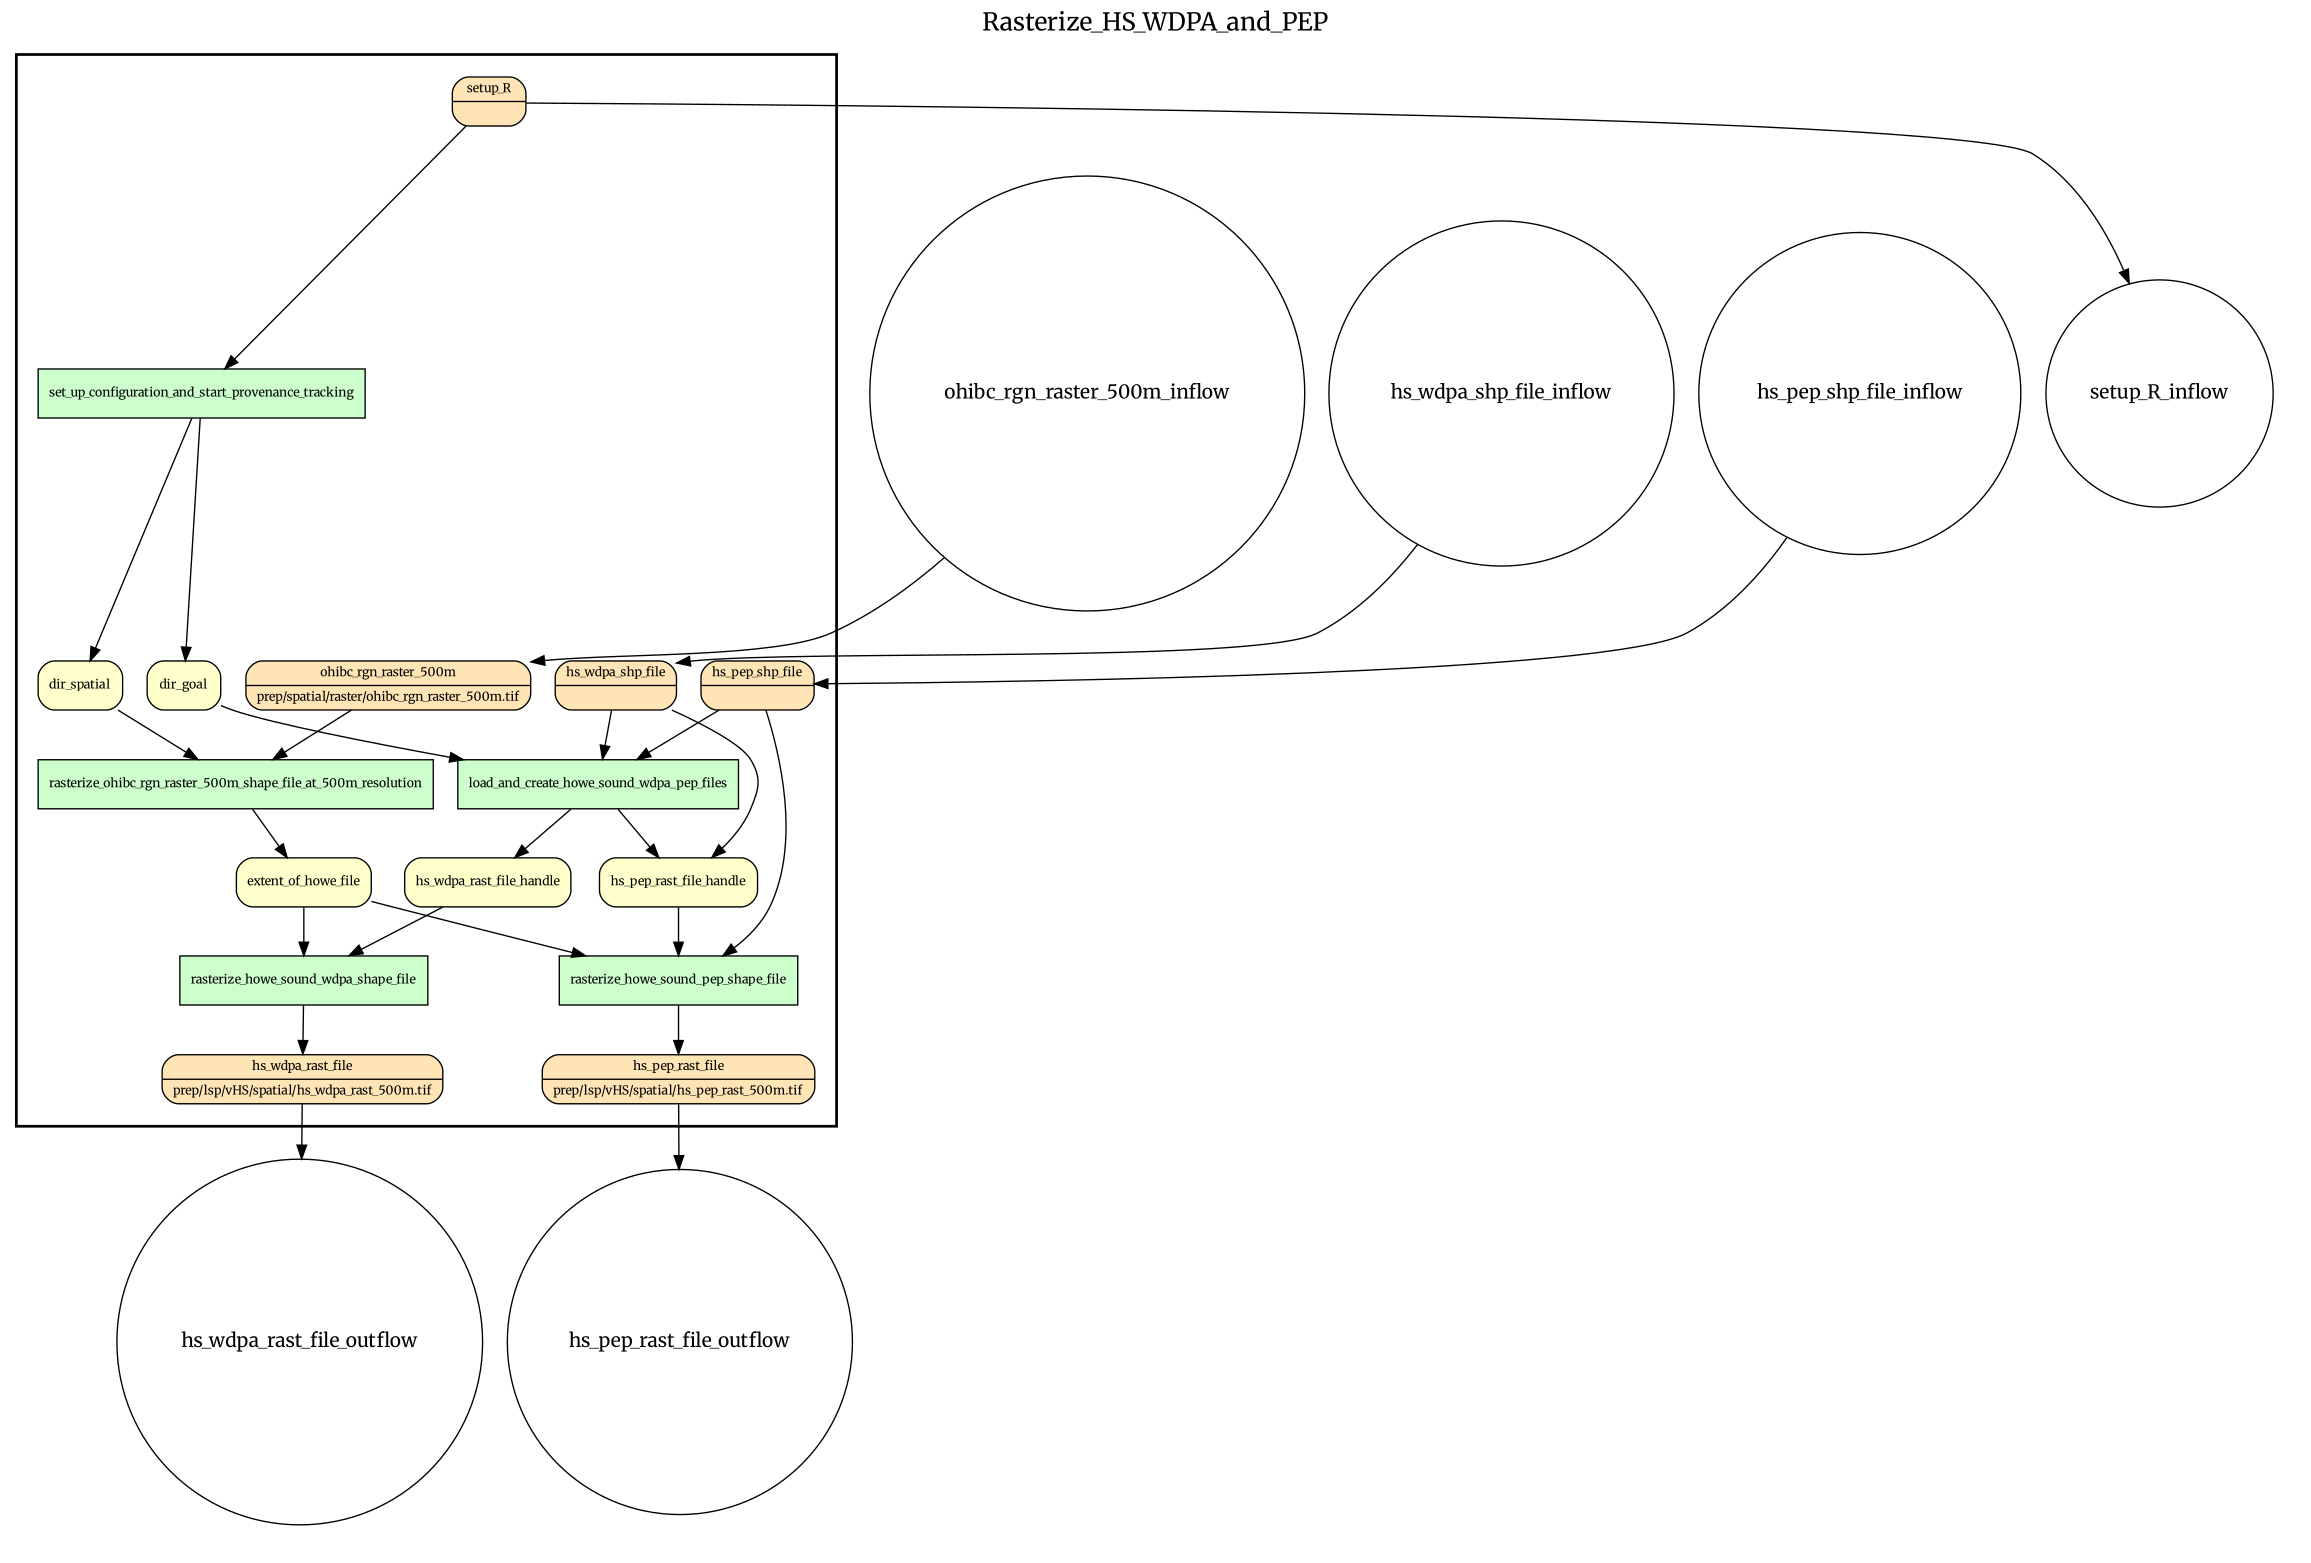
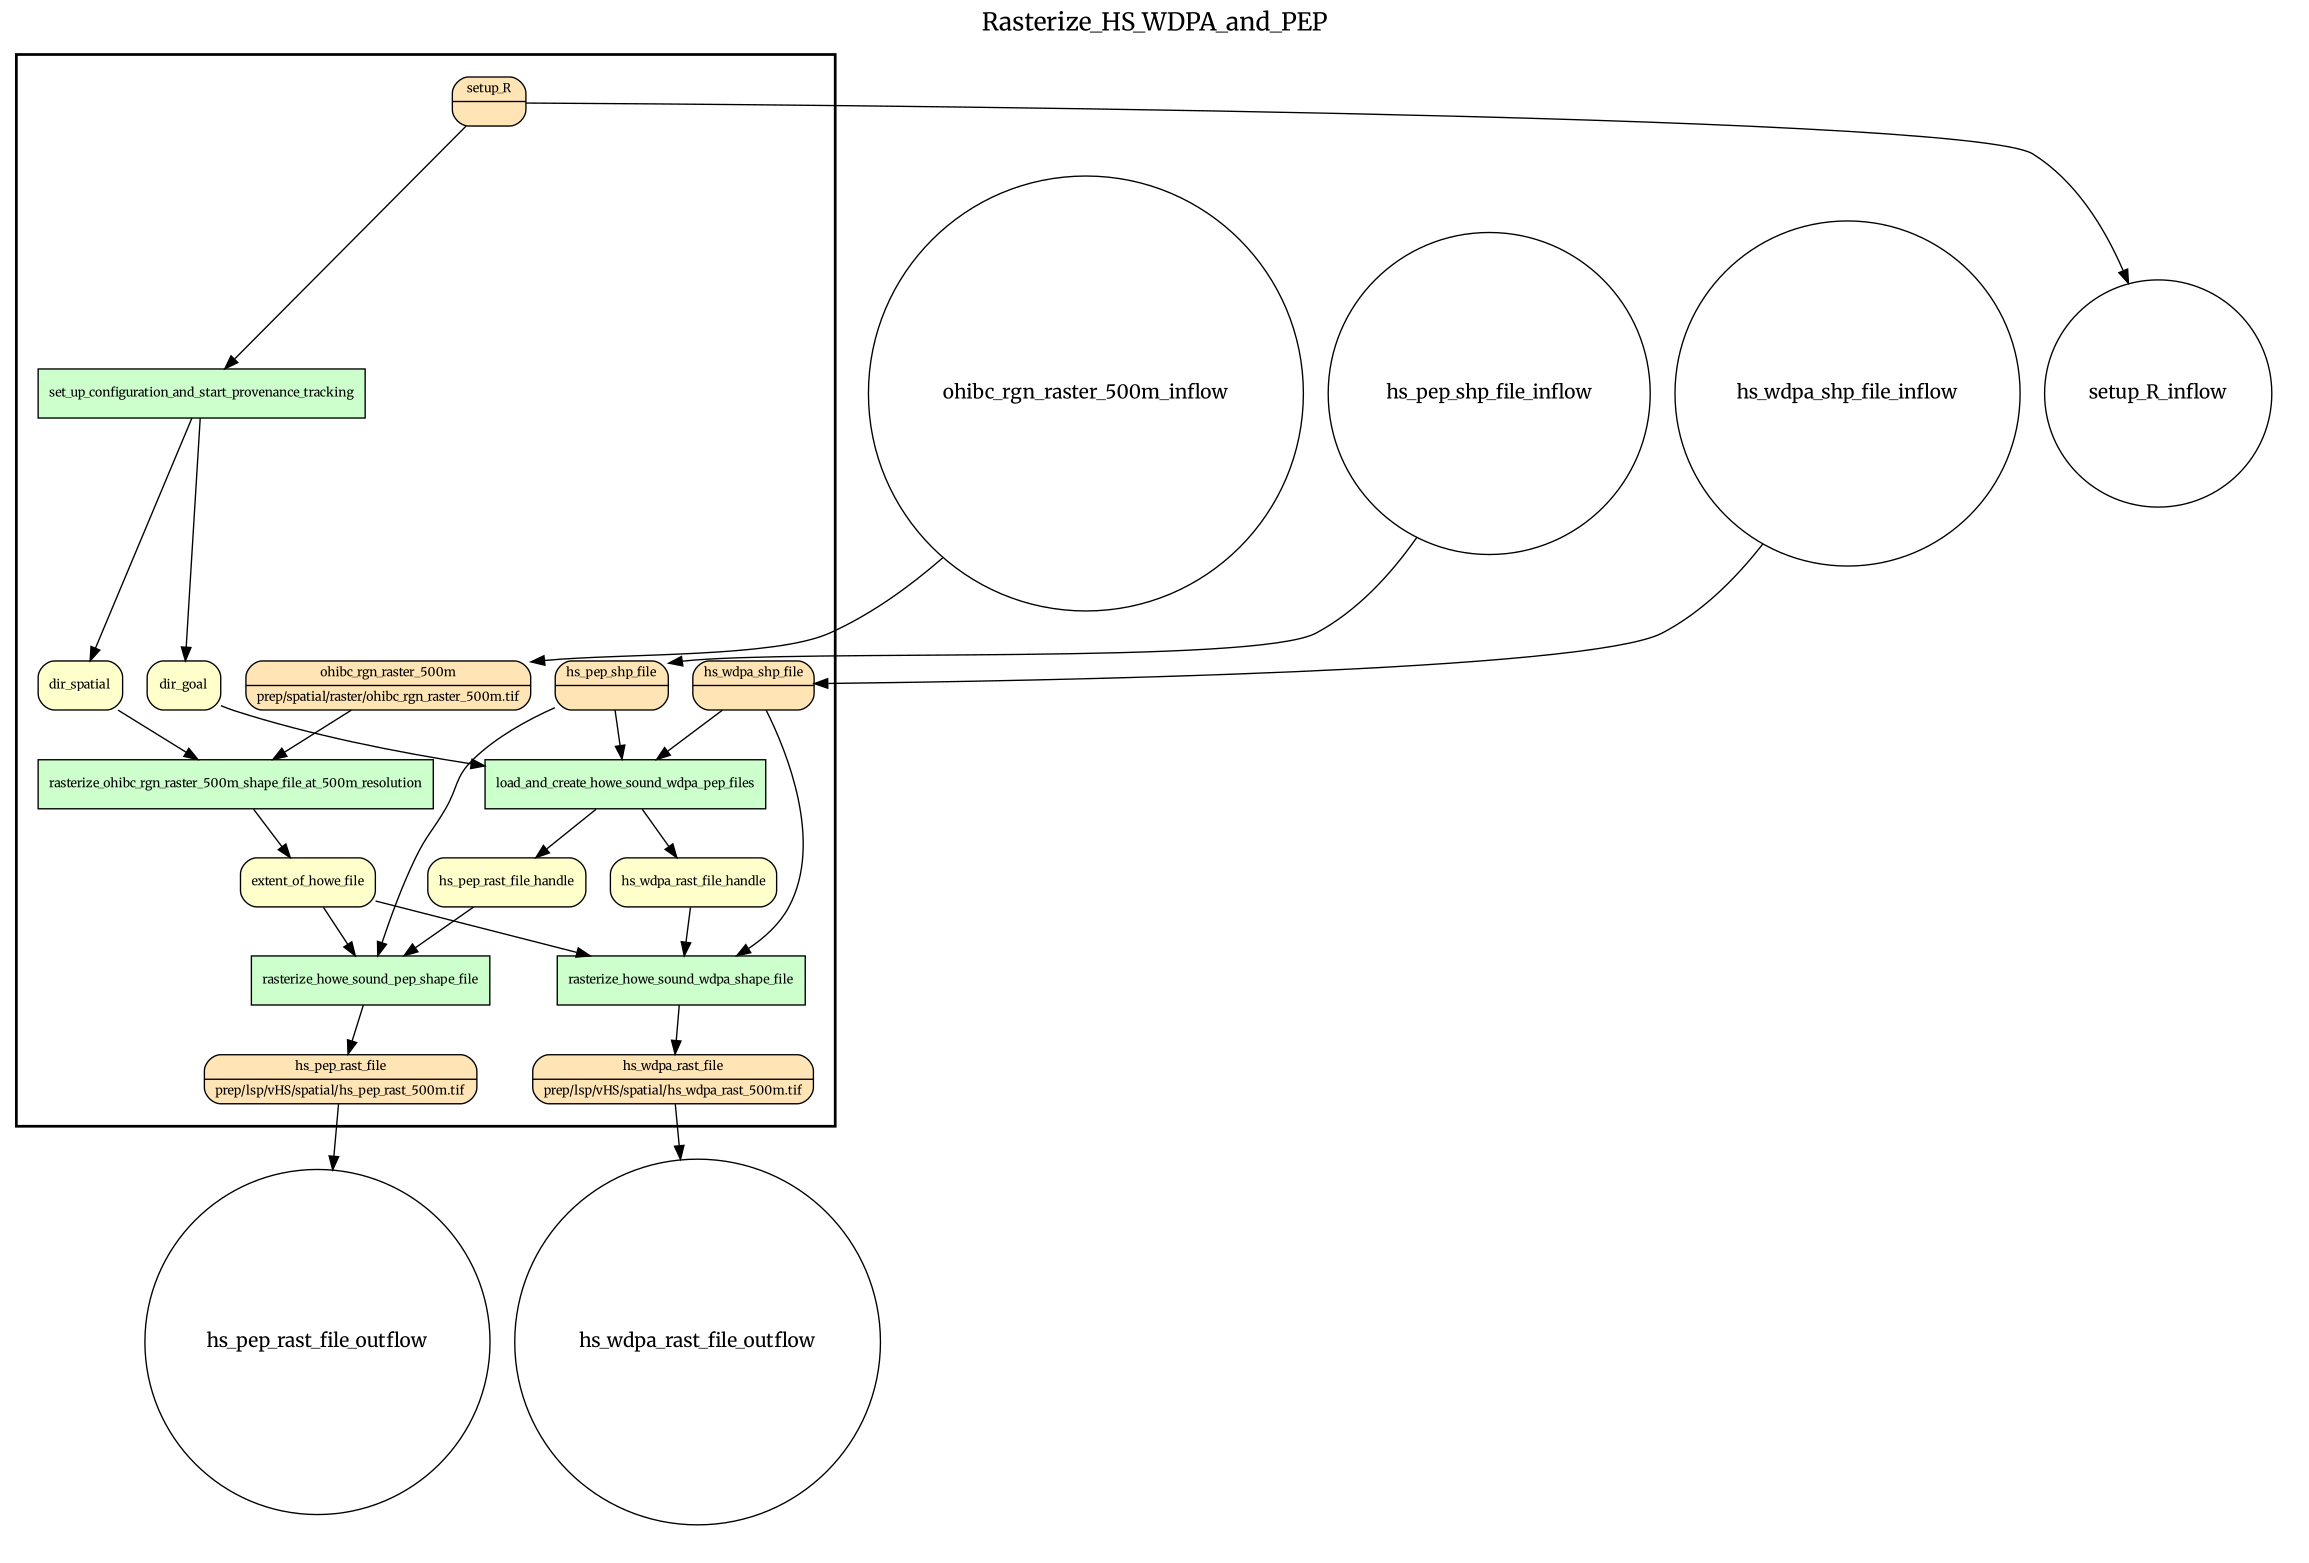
(752, 763) -> (803, 836)
